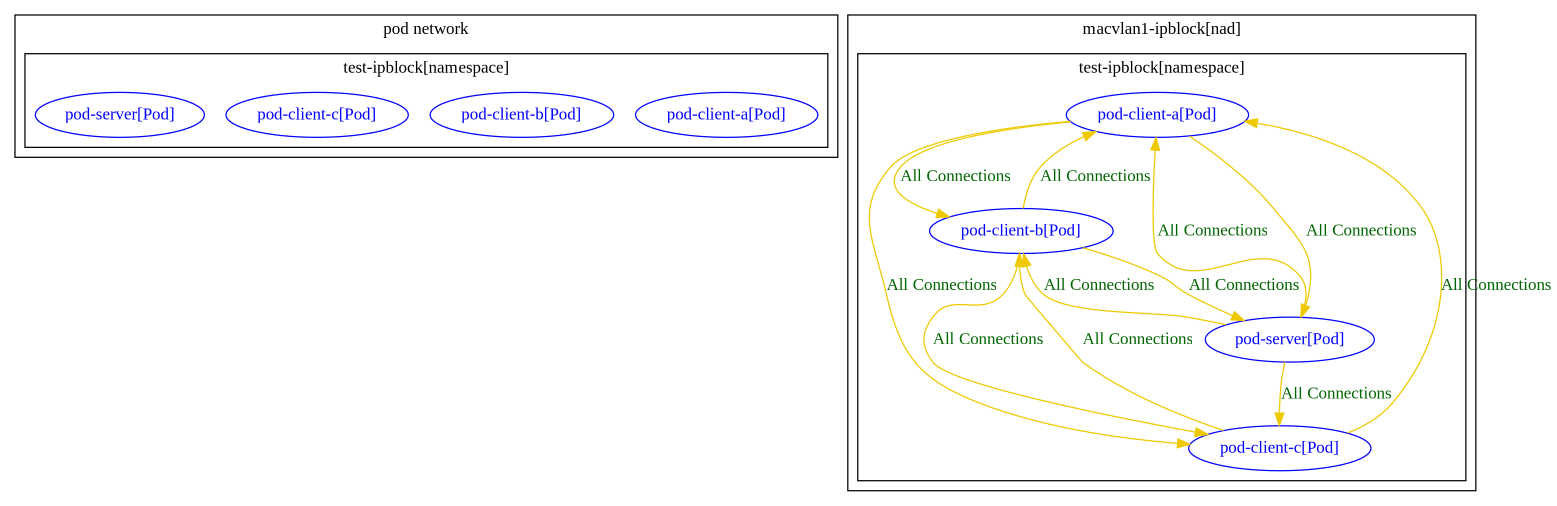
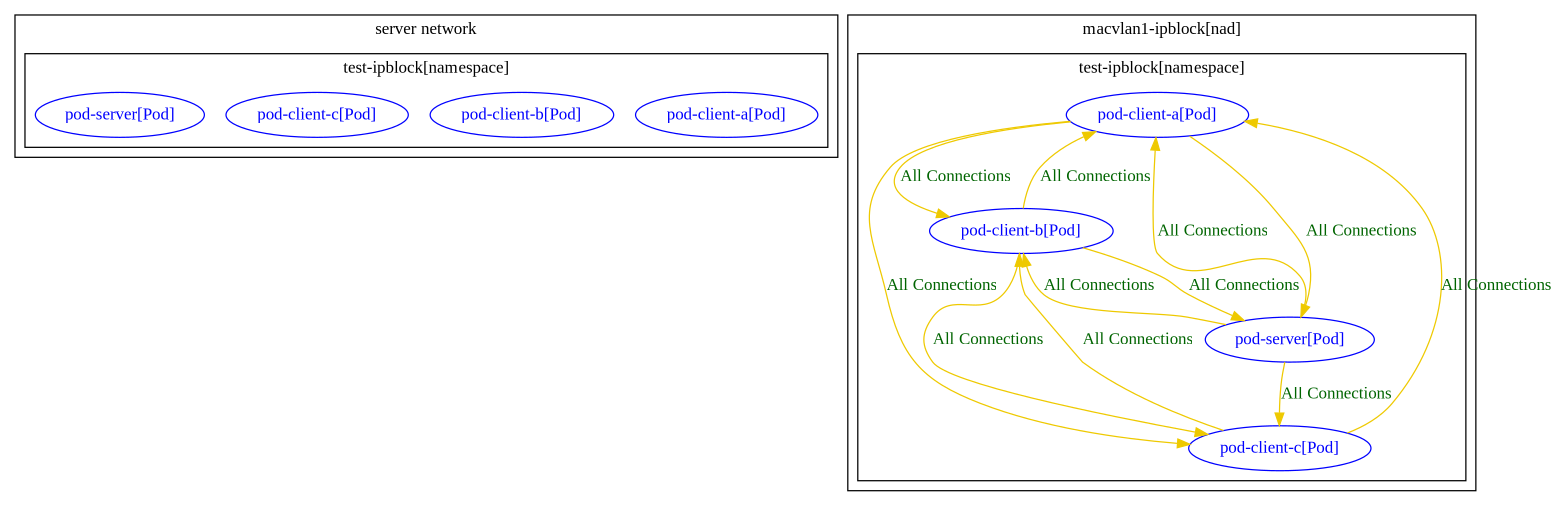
(426, 29) -> (426, 29)
